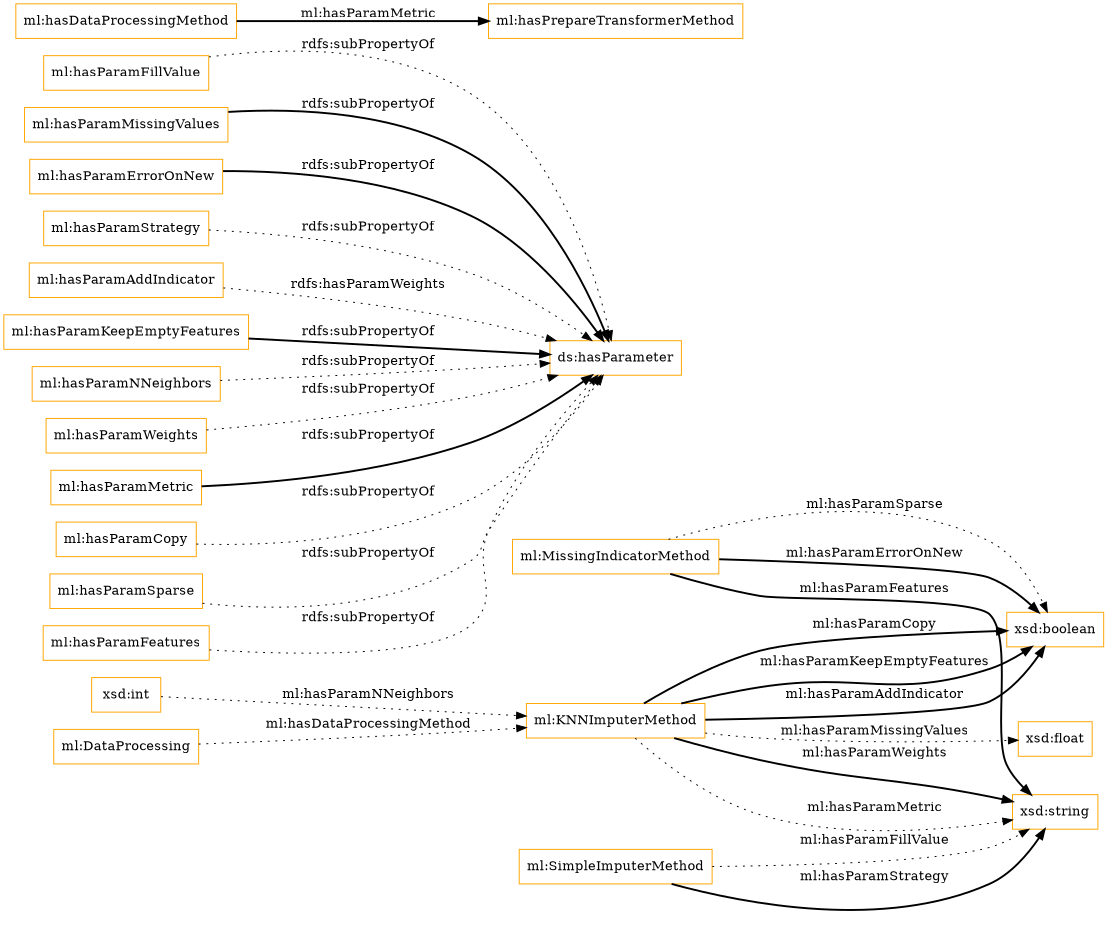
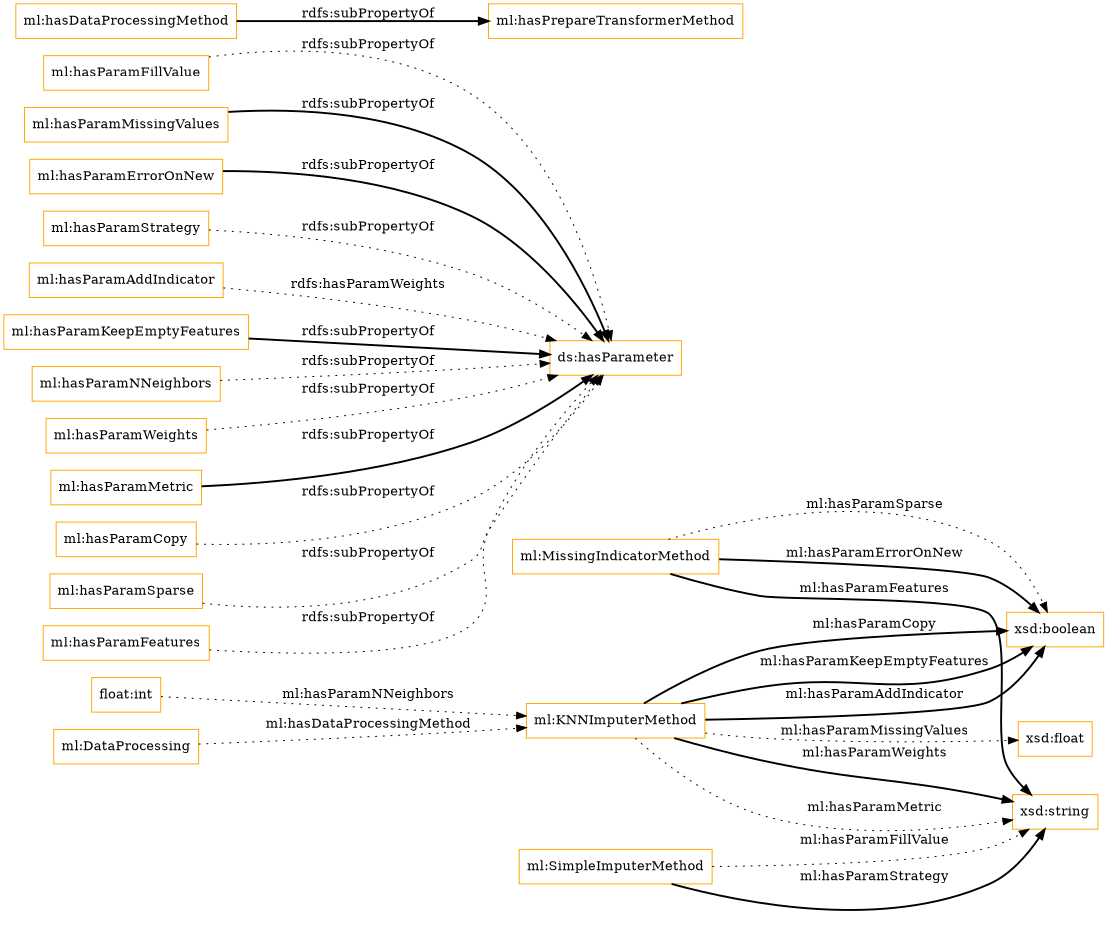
(369, 14) -> (369, 14)
(126, 695) -> (126, 695)
